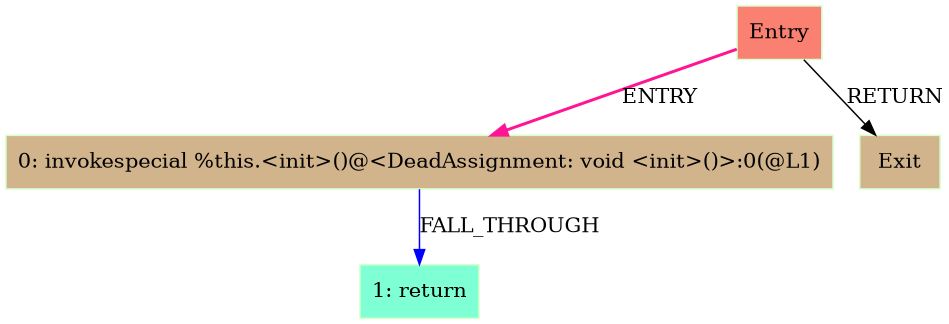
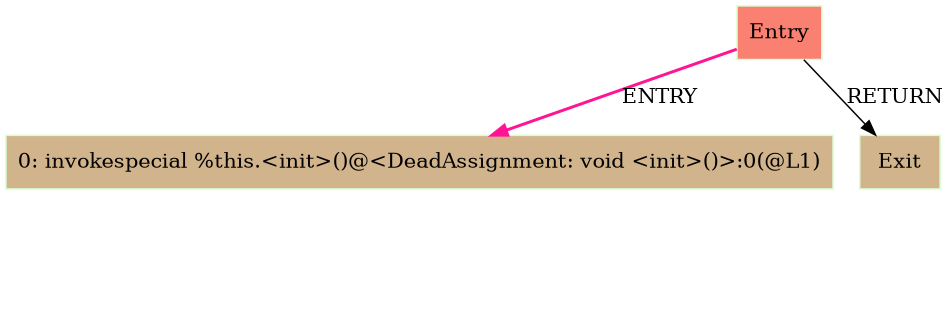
(419, 292) -> none
